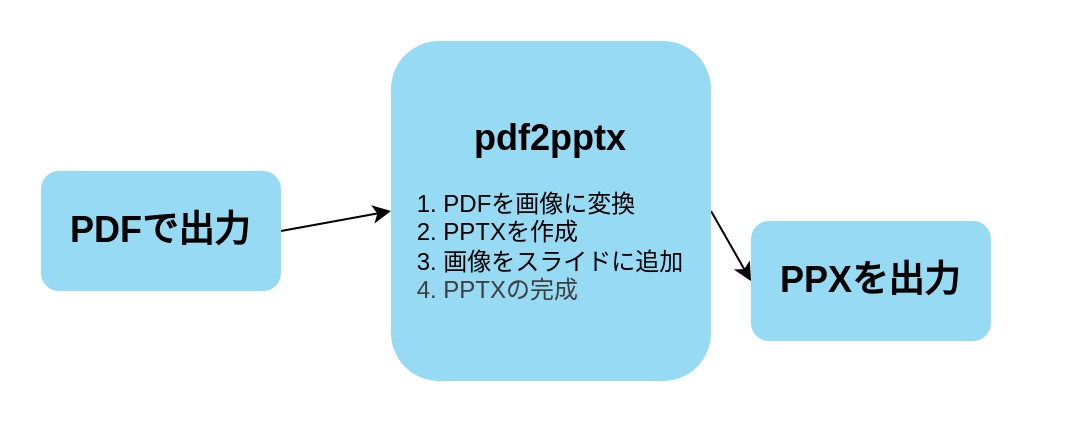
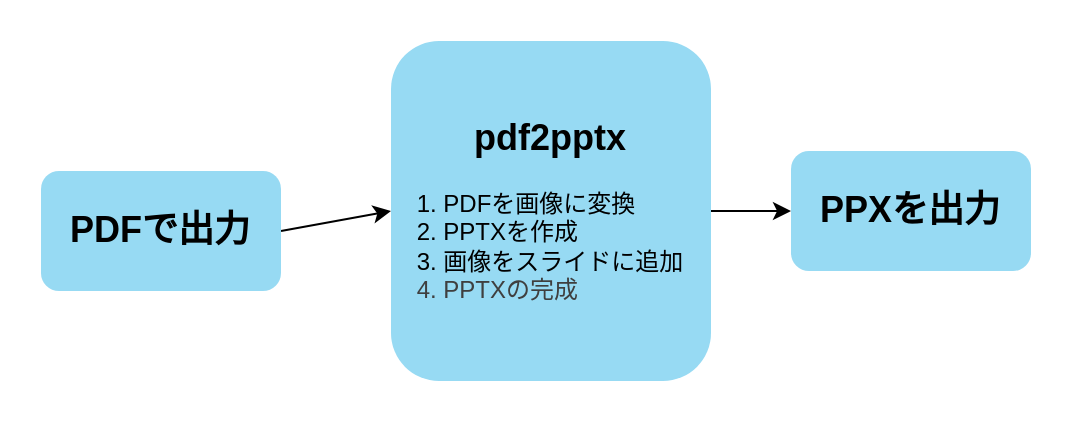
(871, 281) -> (911, 211)
